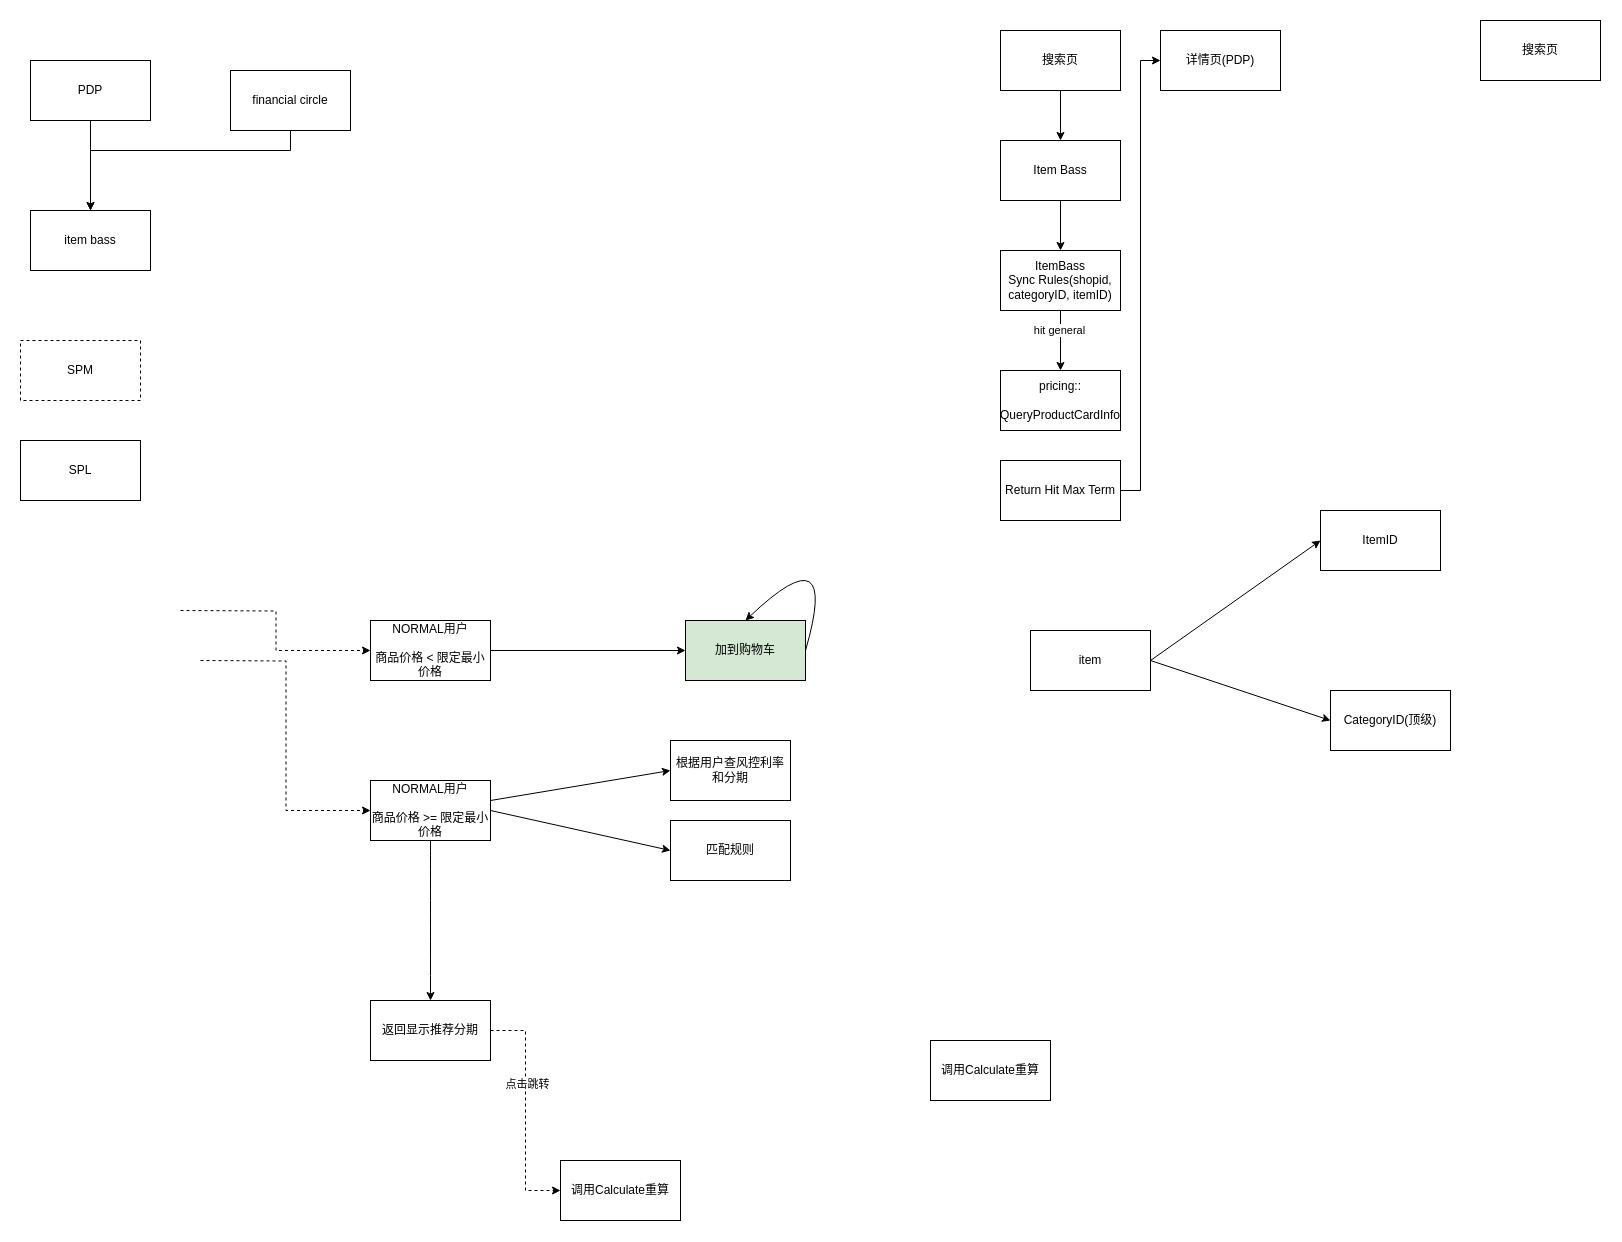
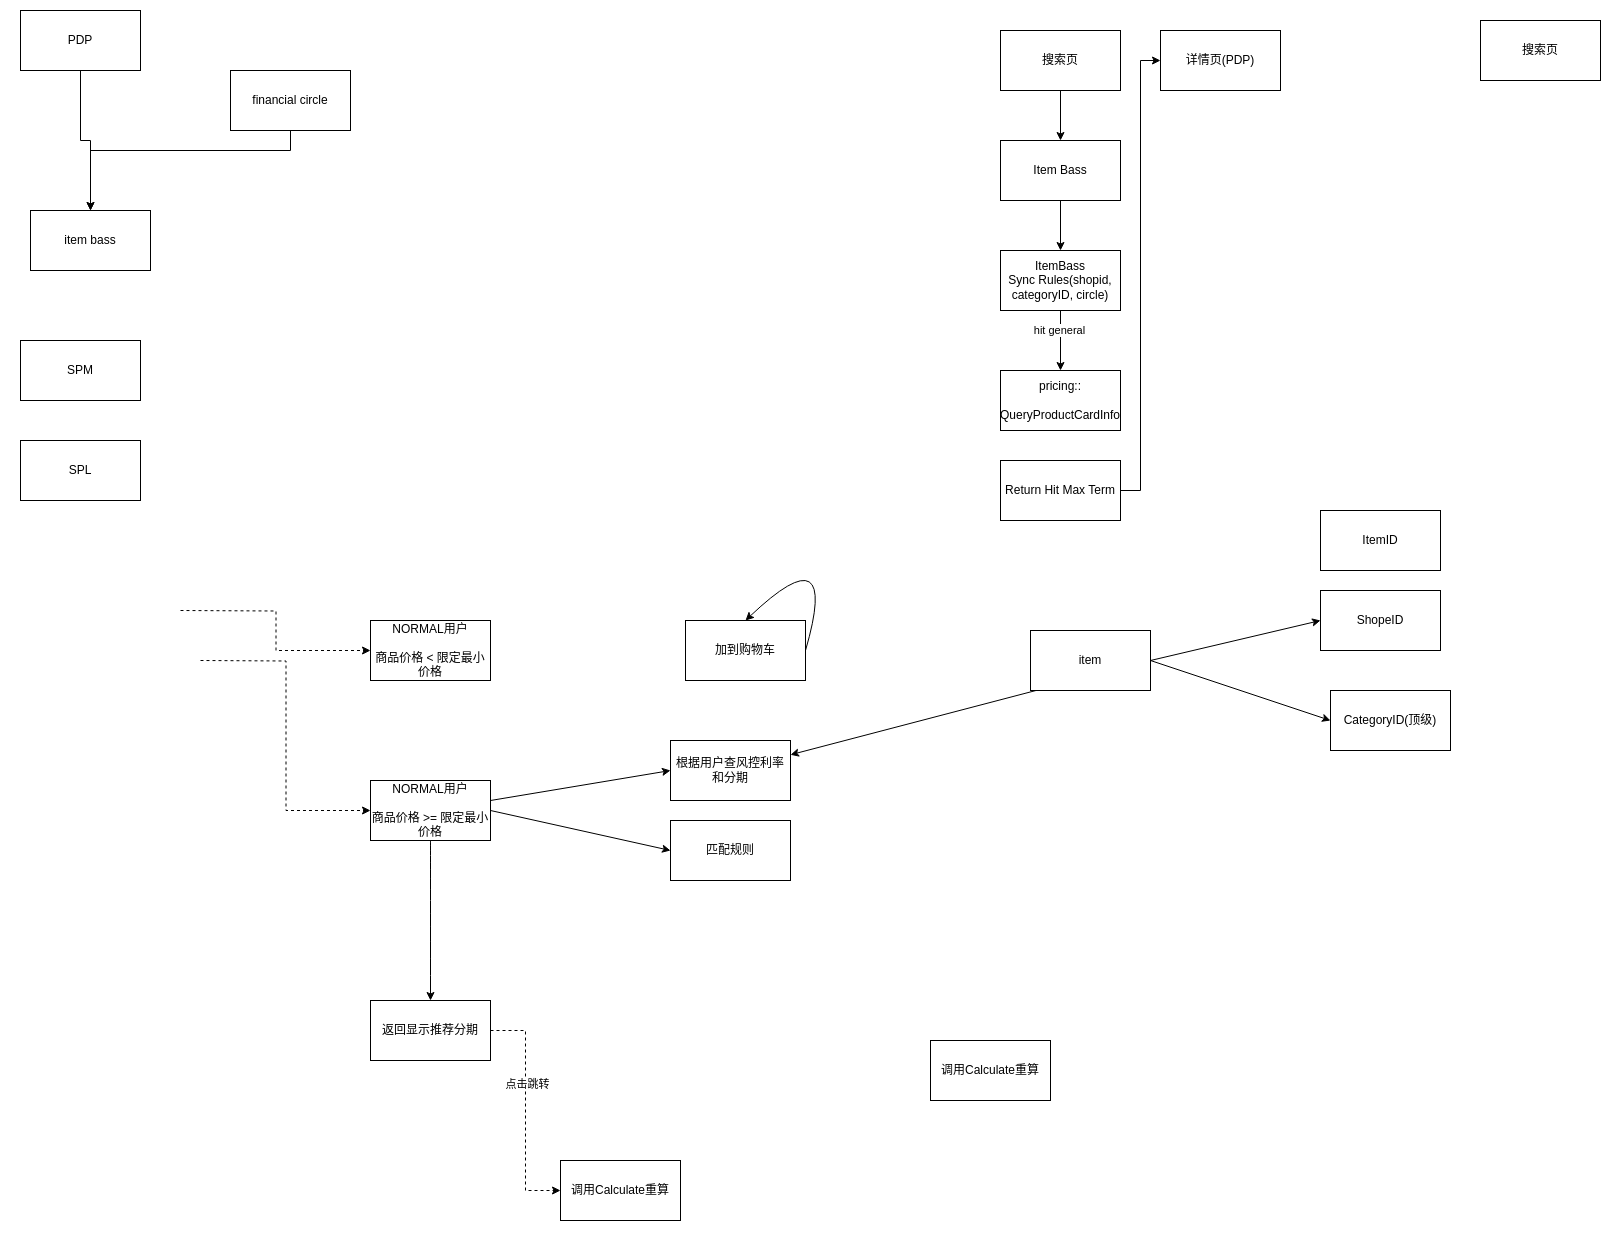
(91, 91) -> (81, 41)
(1061, 281) -> (1061, 281)
(81, 371) -> (81, 371)
(1235, 601) -> (916, 722)
none -> (1381, 621)
none -> (1234, 641)
(585, 651) -> none
(746, 651) -> (746, 651)
